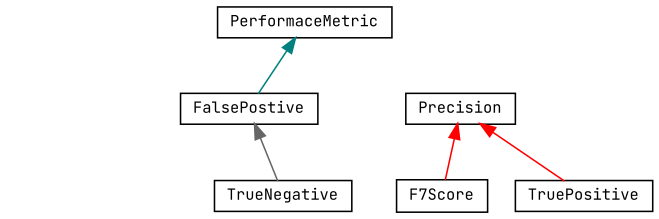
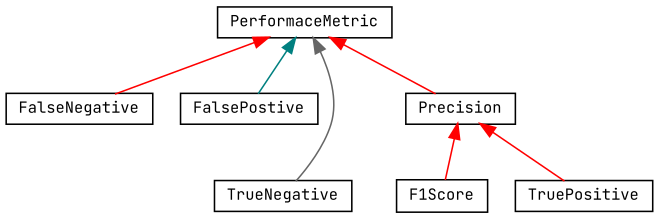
none -> (390, 69)
none -> (79, 109)
(269, 159) -> (332, 120)
(442, 196) -> (442, 196)
